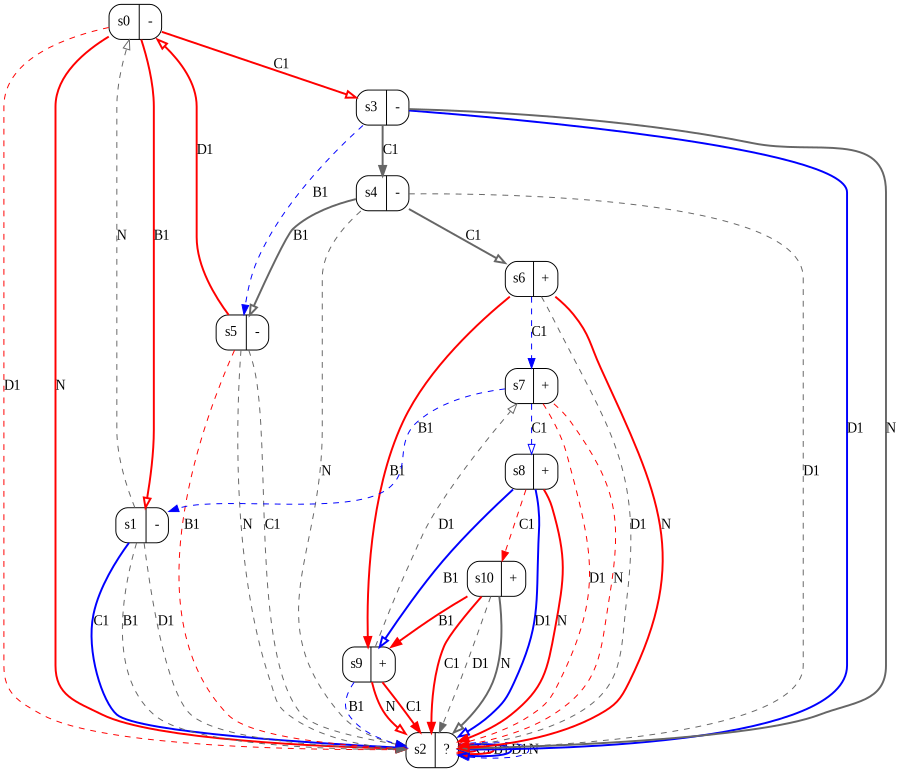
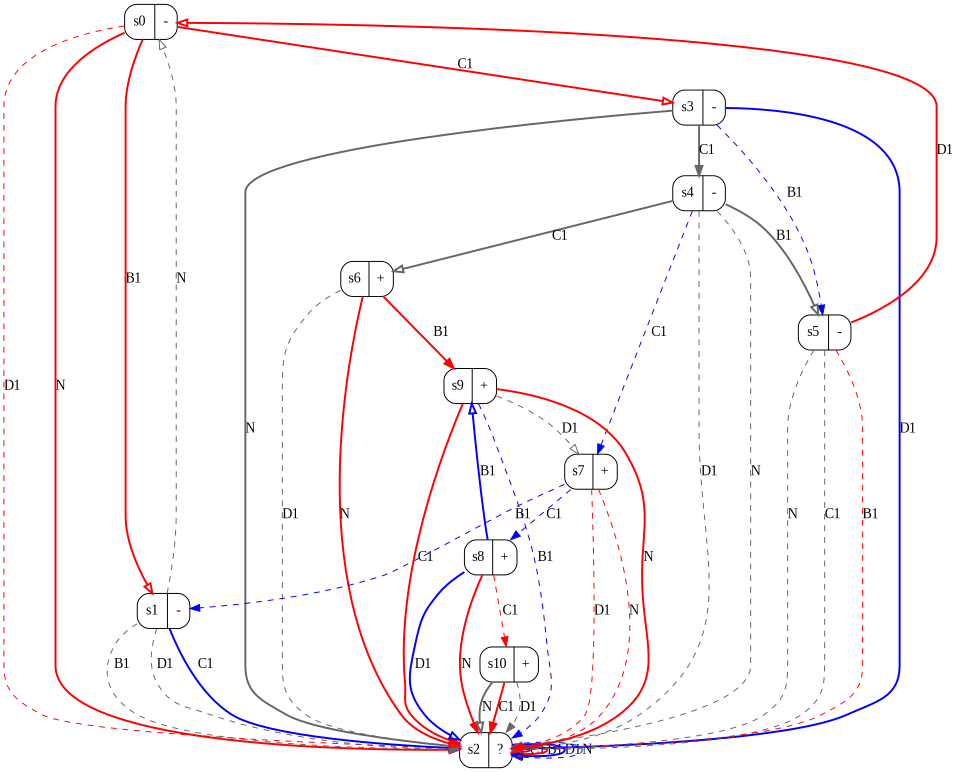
(532, 328) -> (647, 328)
(532, 424) -> (545, 511)
(433, 618) -> none
